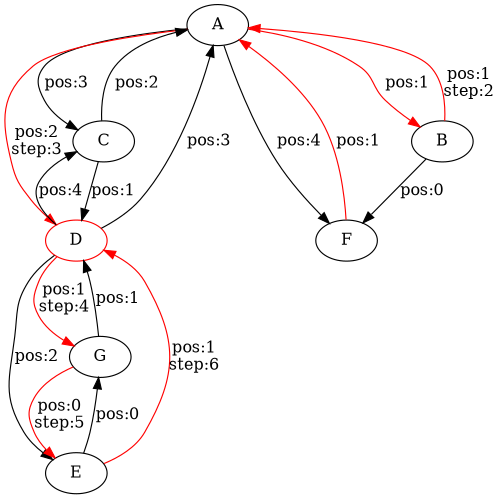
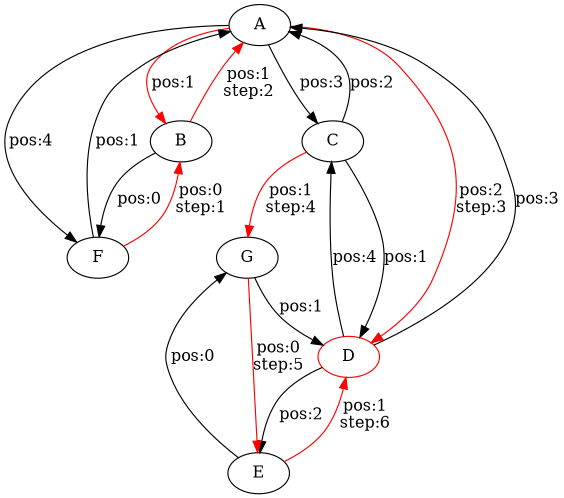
(321, 120) -> (104, 102)
none -> (161, 217)
(34, 301) -> (267, 181)
